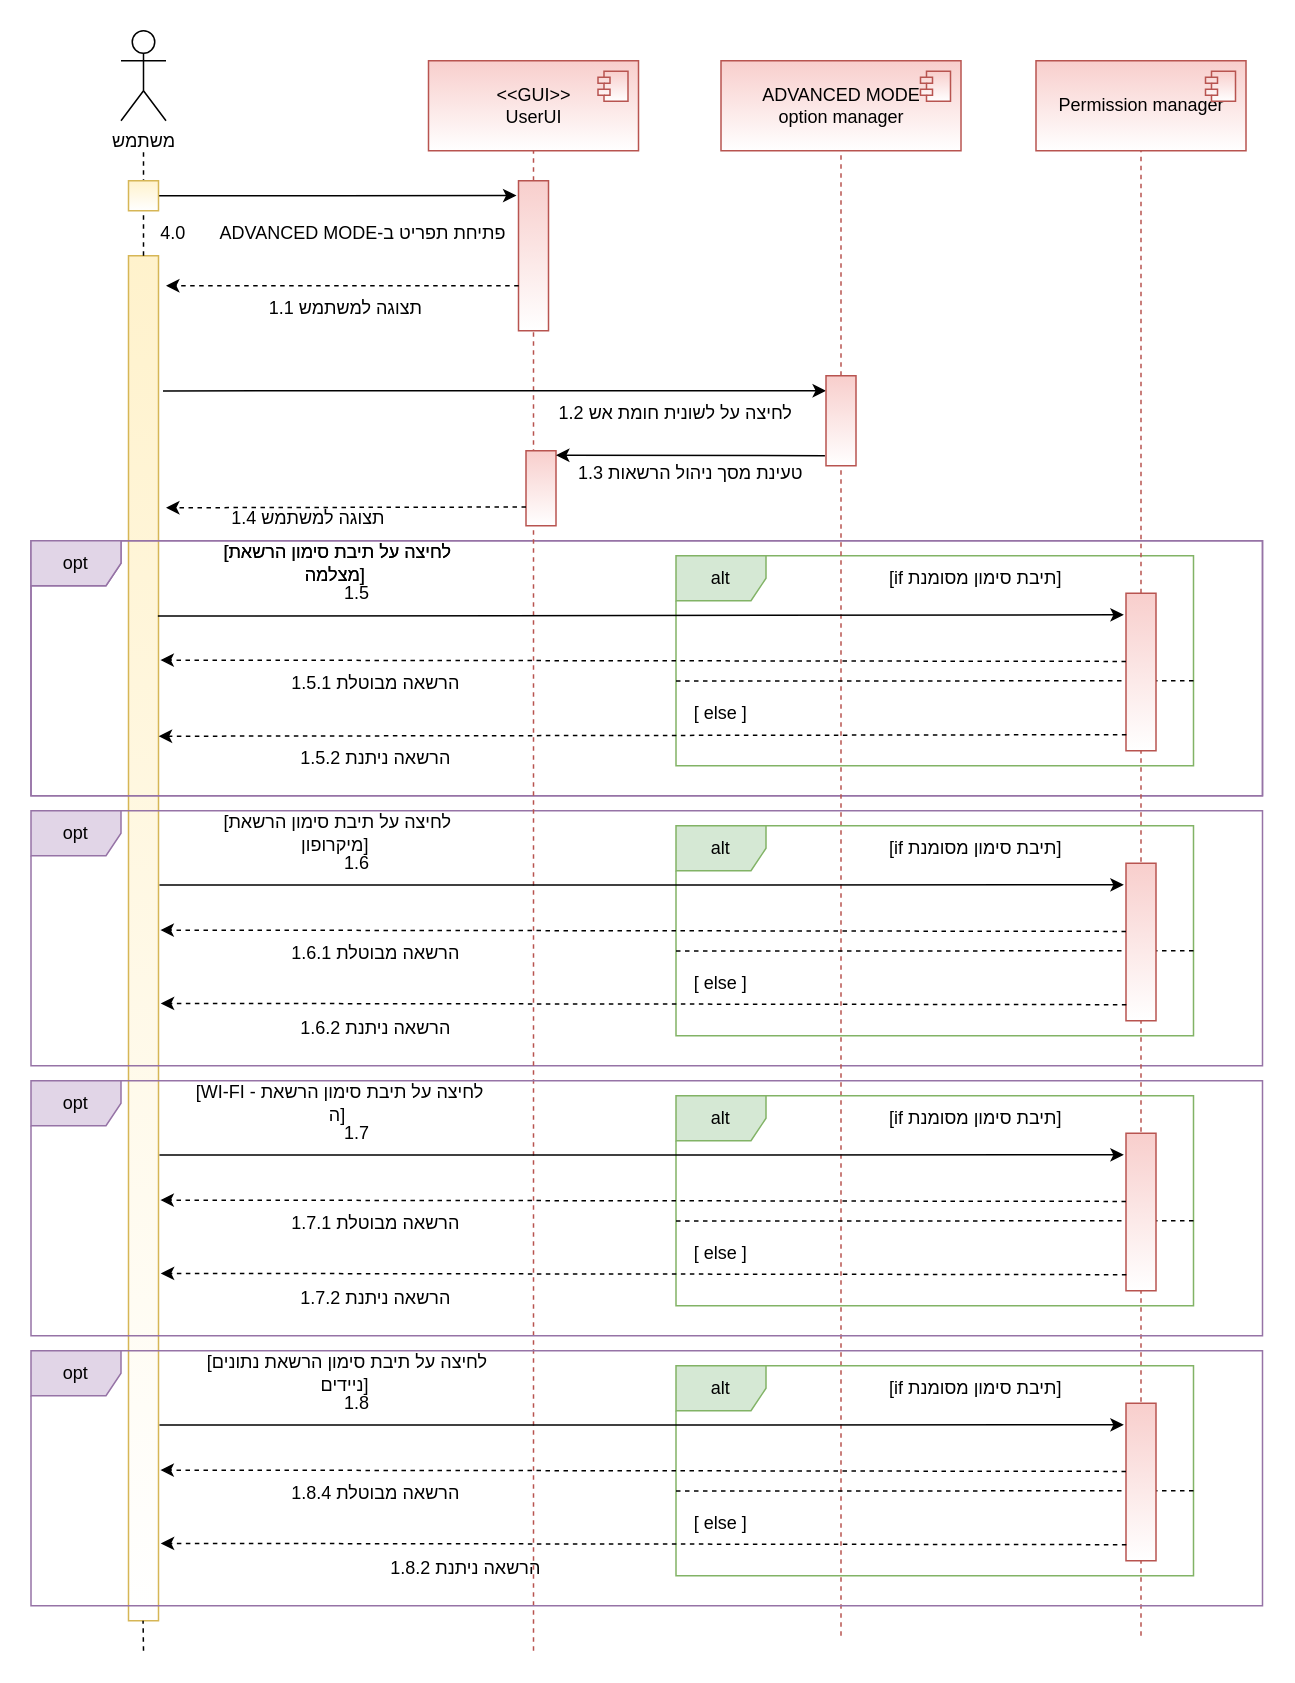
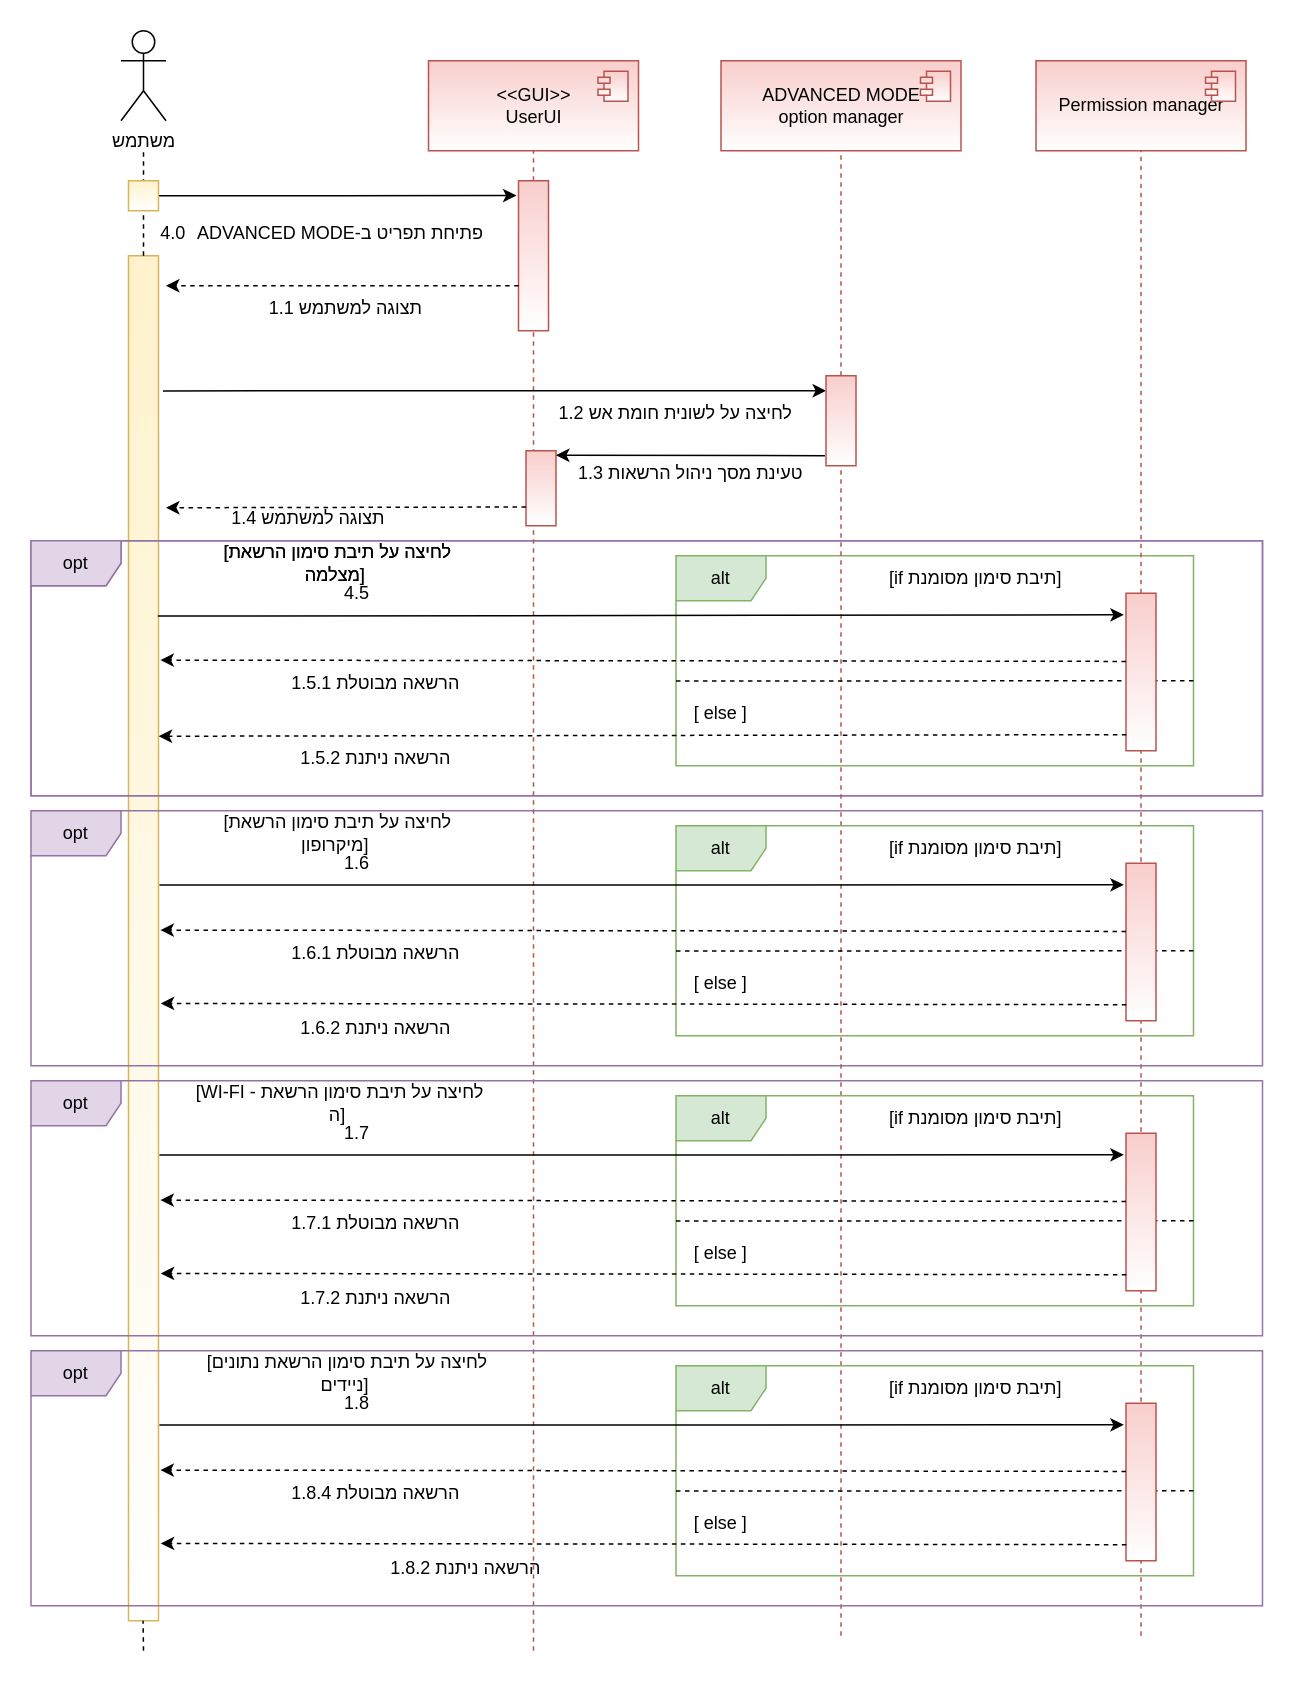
(363, 233) -> (340, 233)
(357, 593) -> (357, 593)
